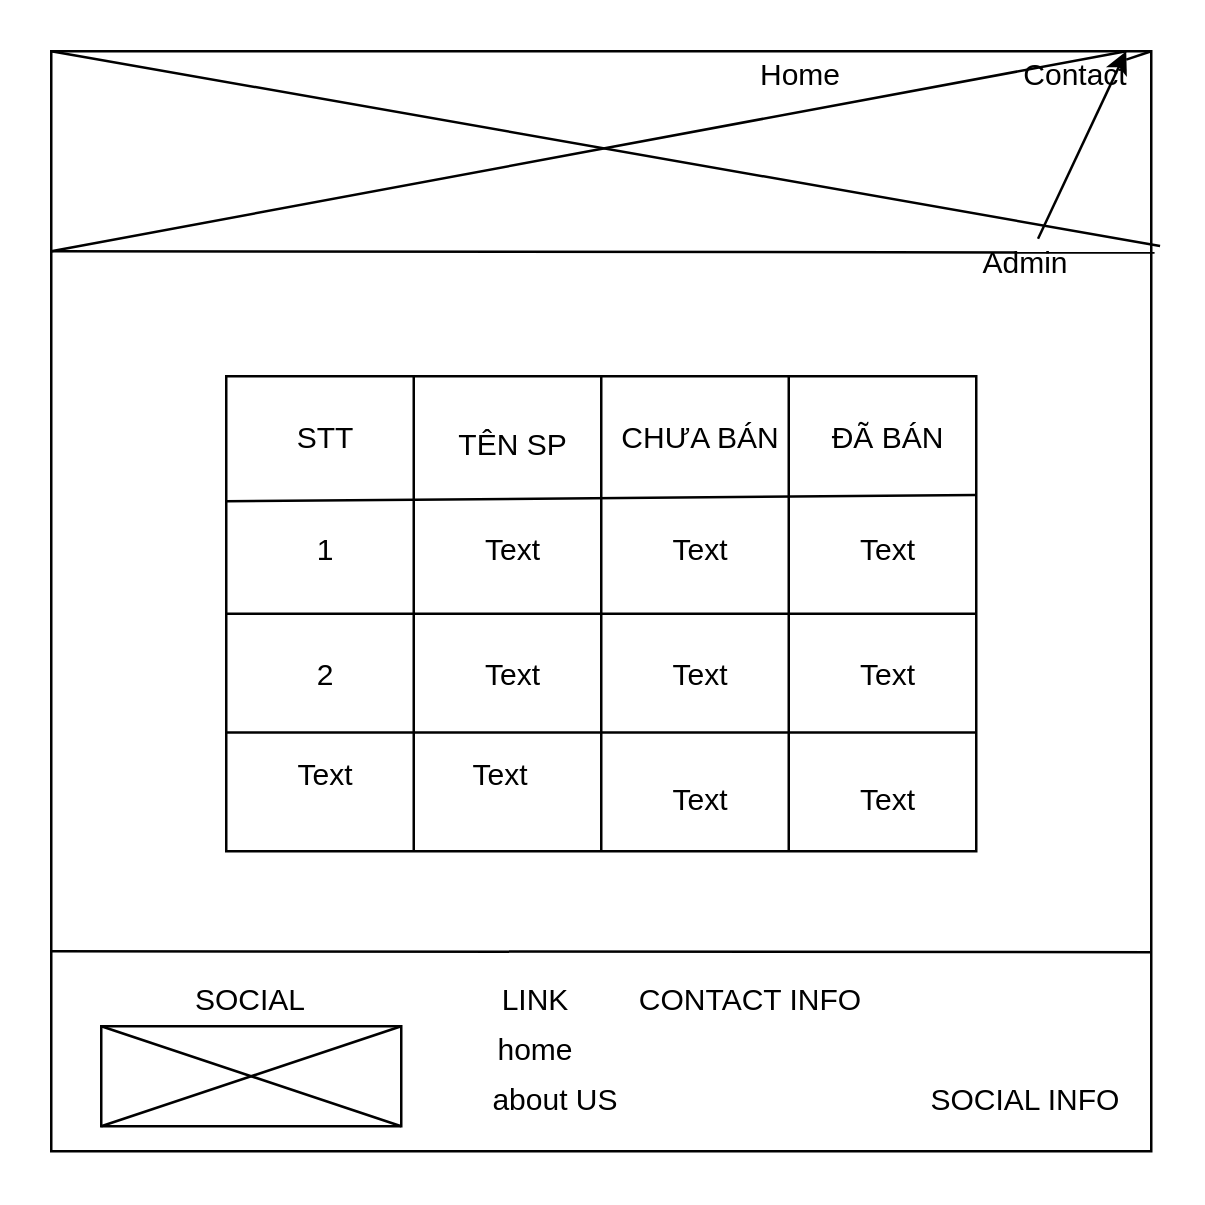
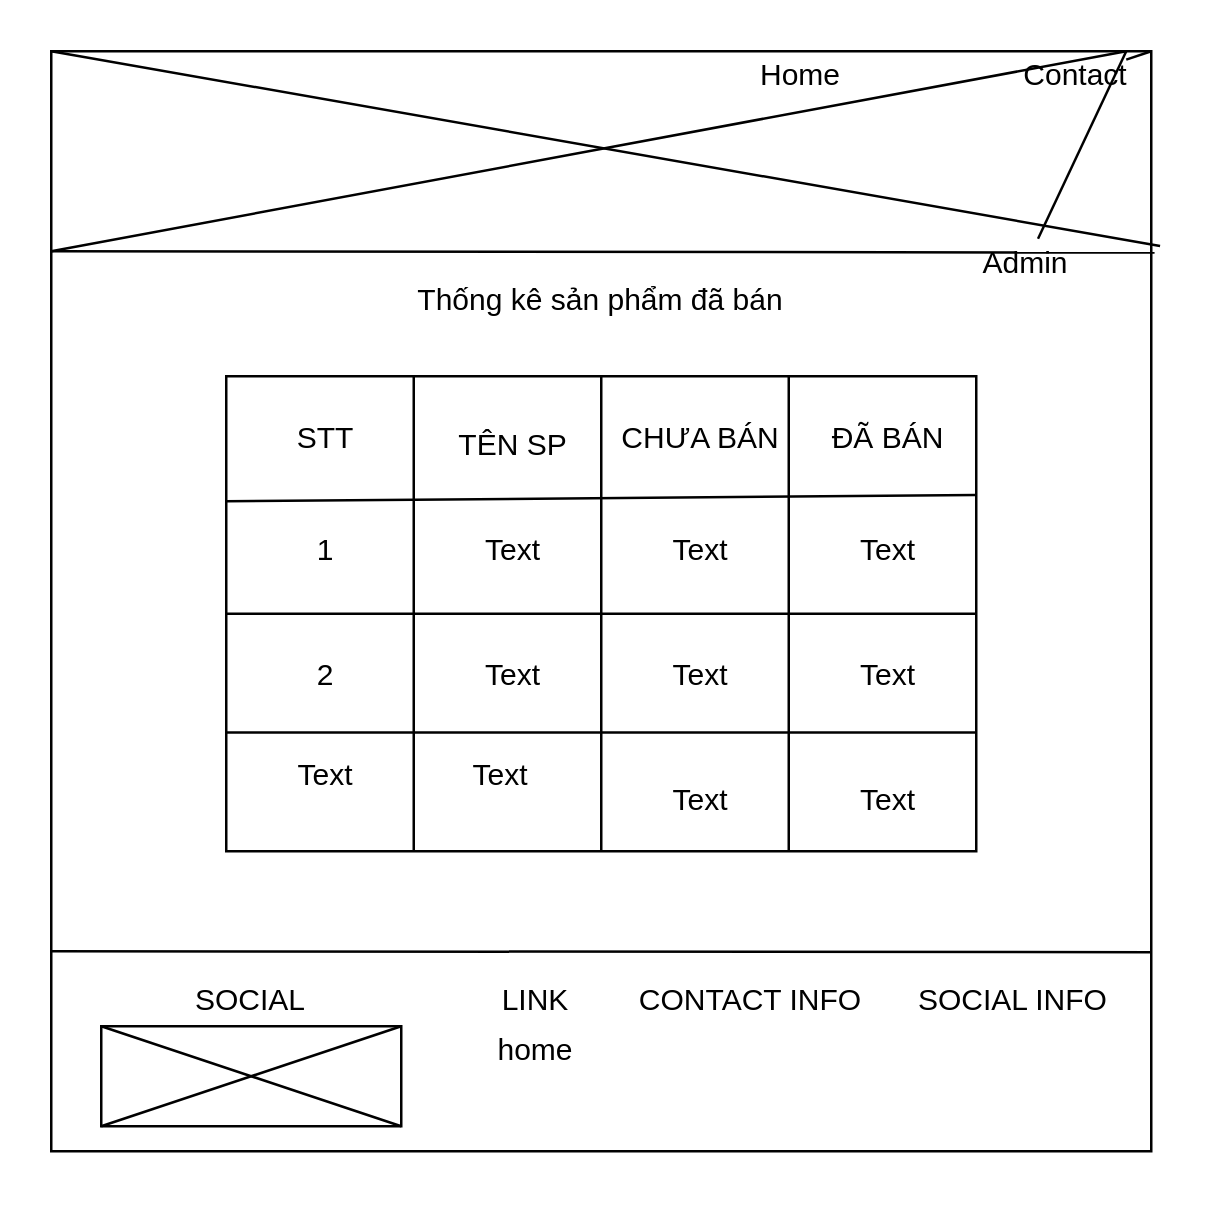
(1119, 67) -> (1121, 63)
none -> (601, 301)
(556, 1101) -> none
(1026, 1101) -> (1014, 1001)
